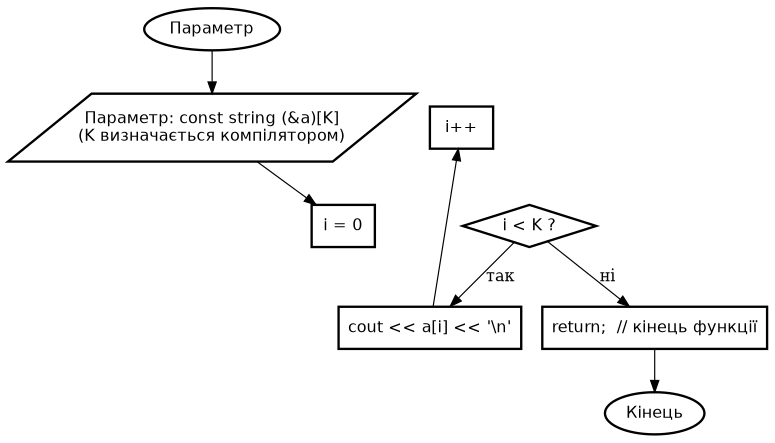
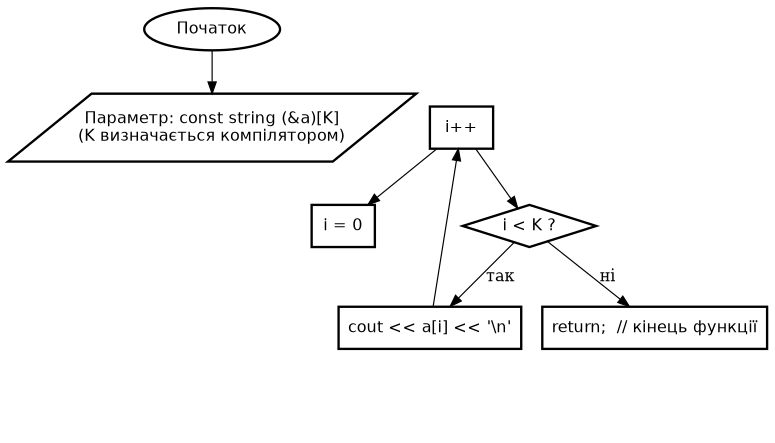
(212, 29) -> (212, 29)
none -> (493, 174)
(282, 180) -> (407, 173)
(655, 413) -> none
